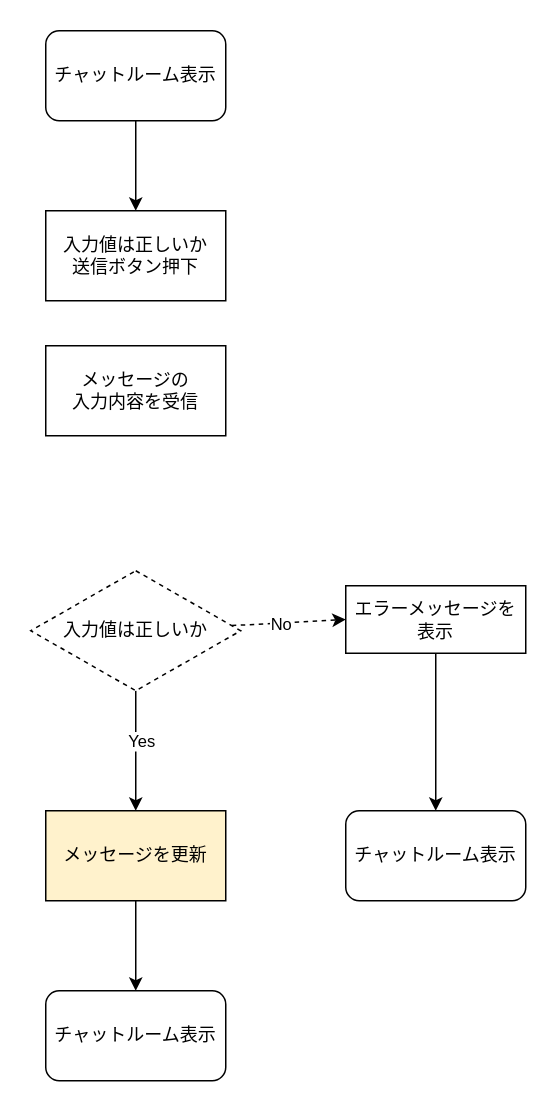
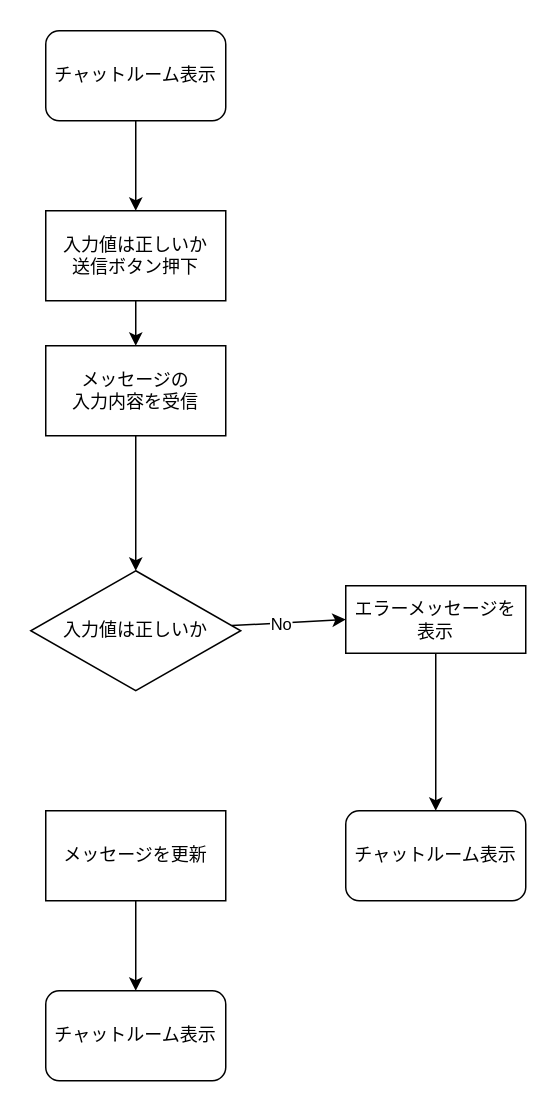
none -> (136, 318)
none -> (136, 498)
(311, 621) -> (311, 621)
(136, 631) -> (136, 631)
(136, 746) -> none
(136, 856) -> (136, 856)
